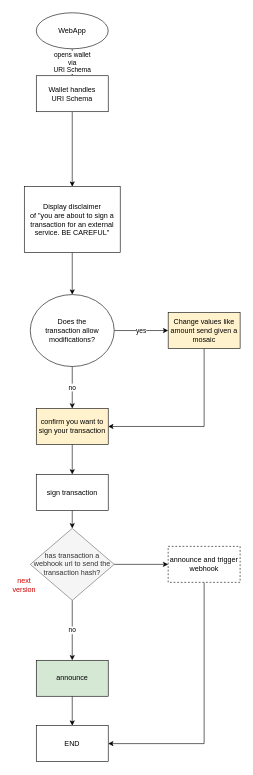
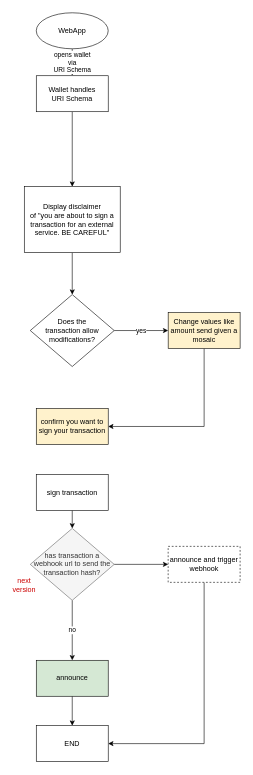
(72, 330) -> (72, 330)
(72, 387) -> none
(72, 468) -> none
